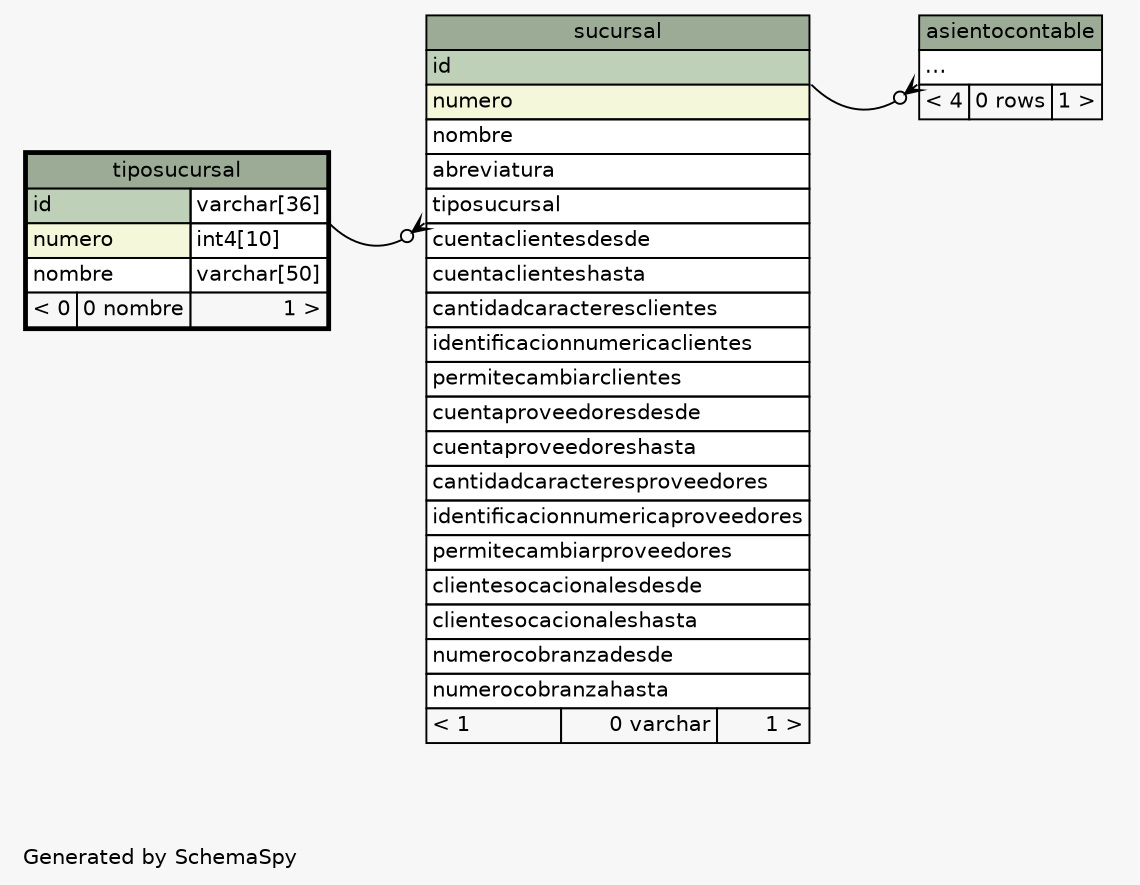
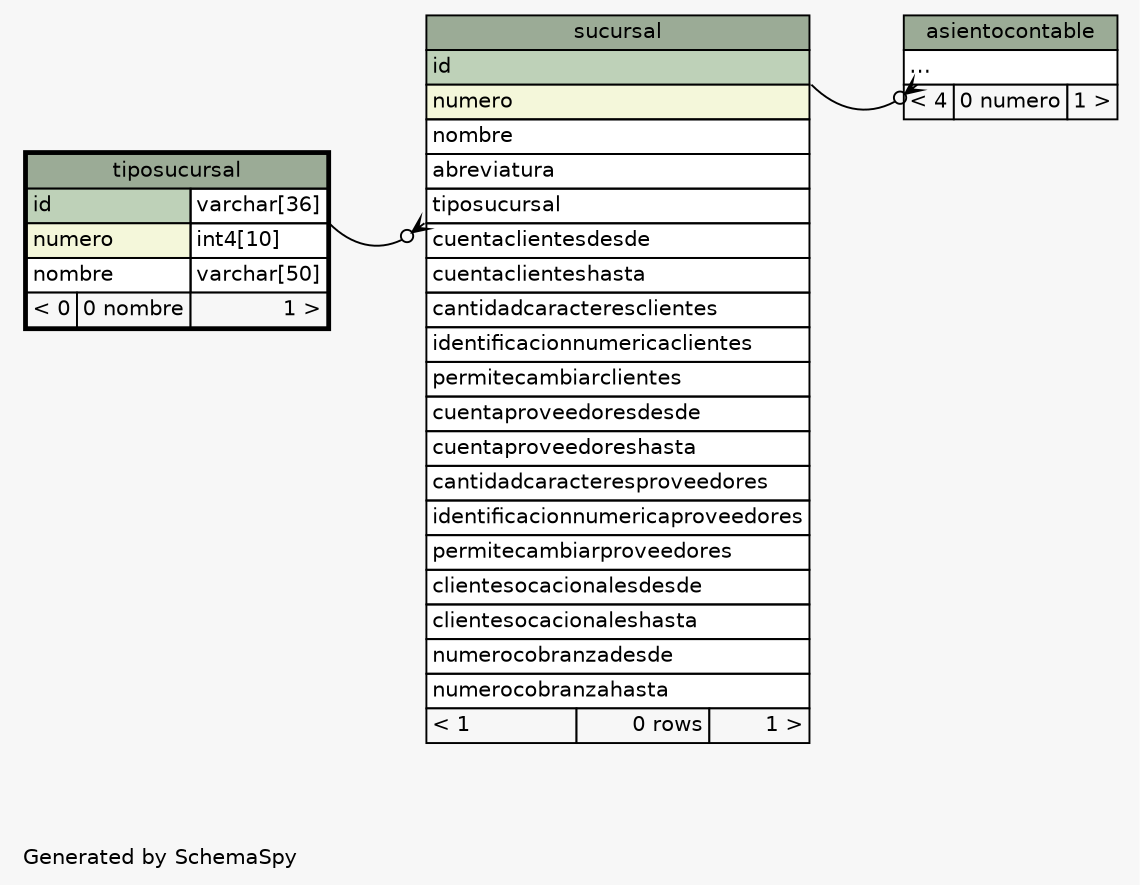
(1011, 101) -> (1011, 101)
(660, 725) -> (668, 725)
